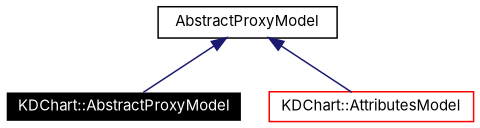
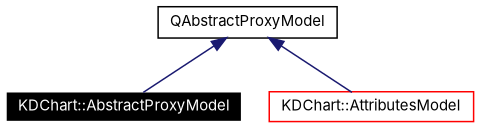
(248, 22) -> (248, 22)
